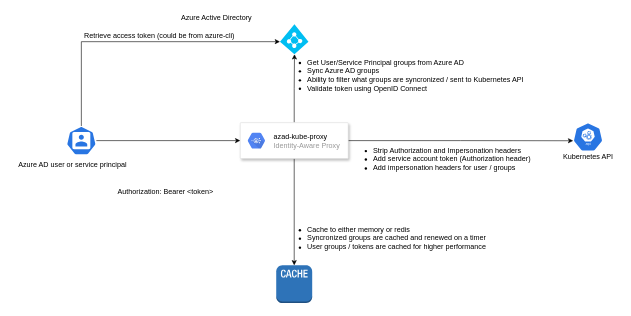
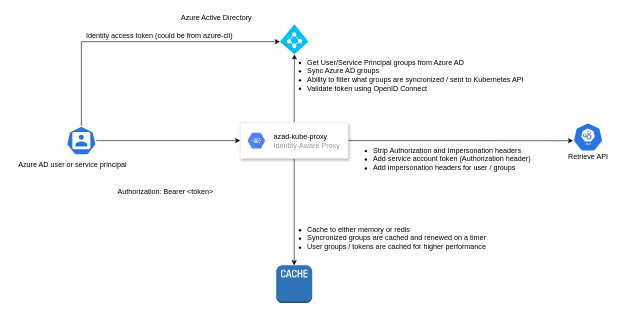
(160, 36) -> (160, 36)
(589, 158) -> (589, 158)
